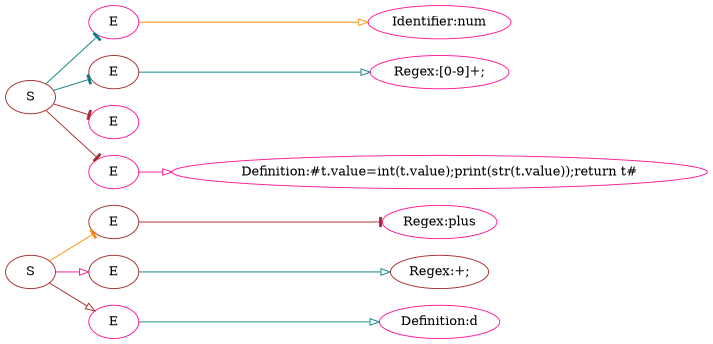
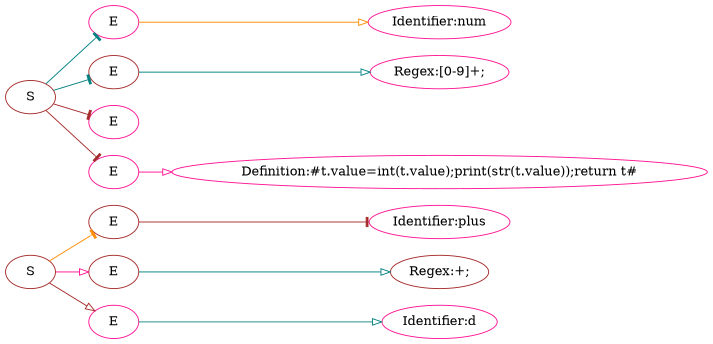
(440, 222) -> (440, 222)
(440, 322) -> (440, 322)
